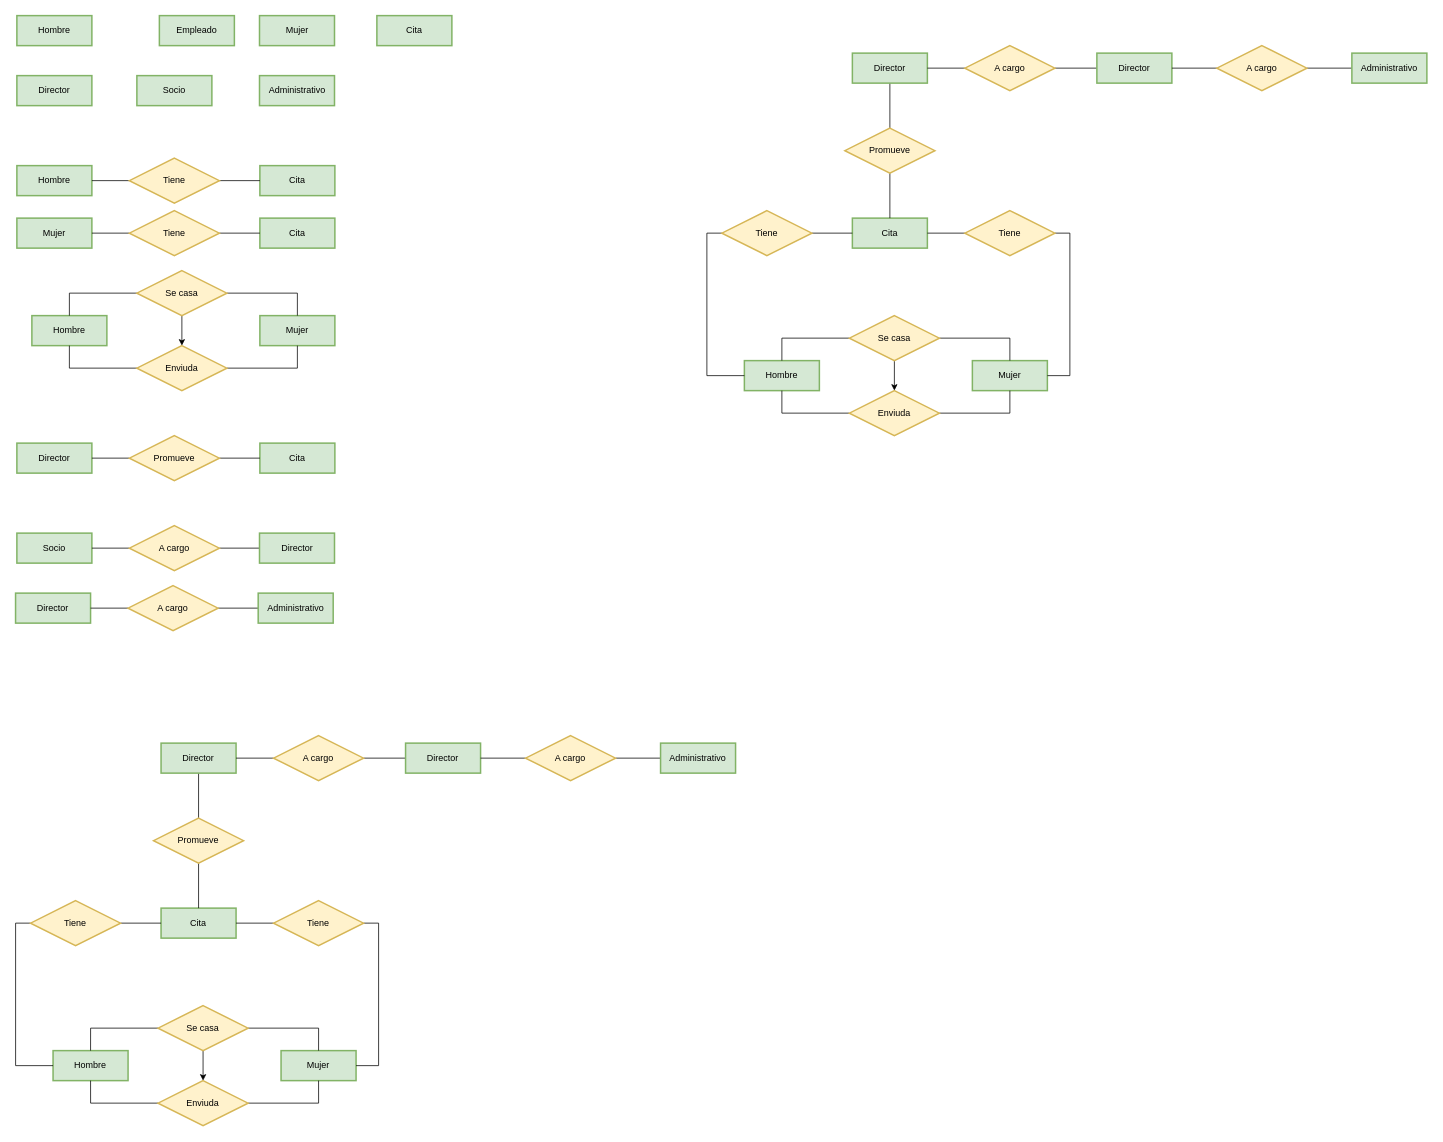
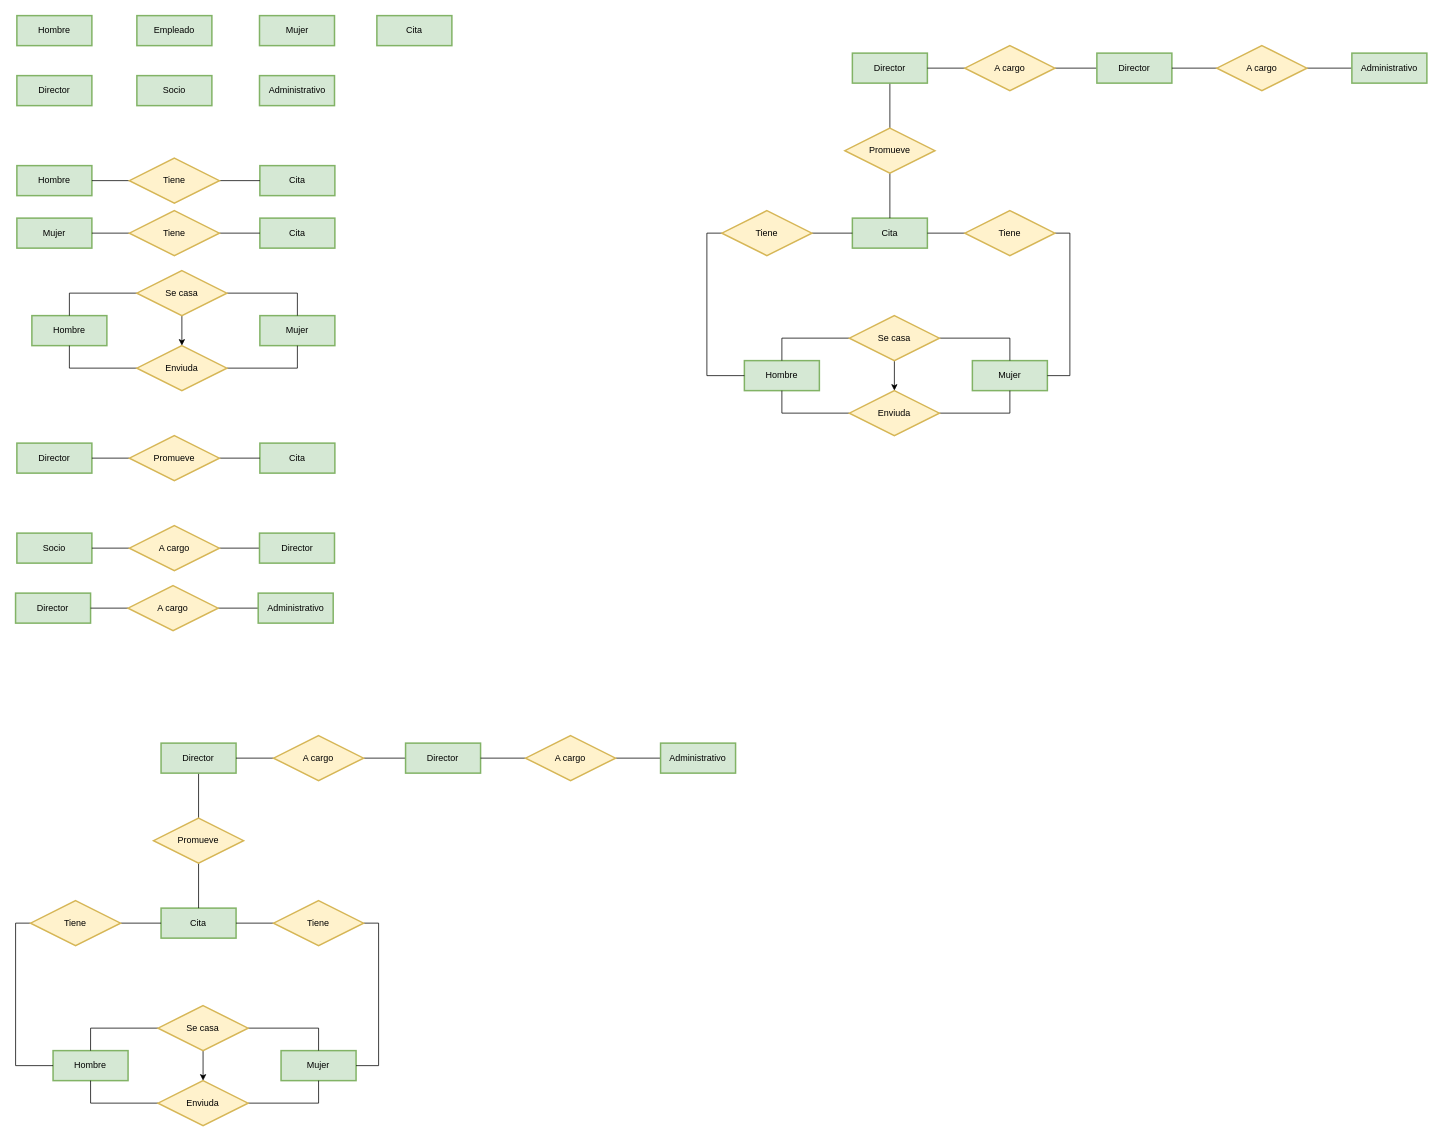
(197, 30) -> (174, 30)
